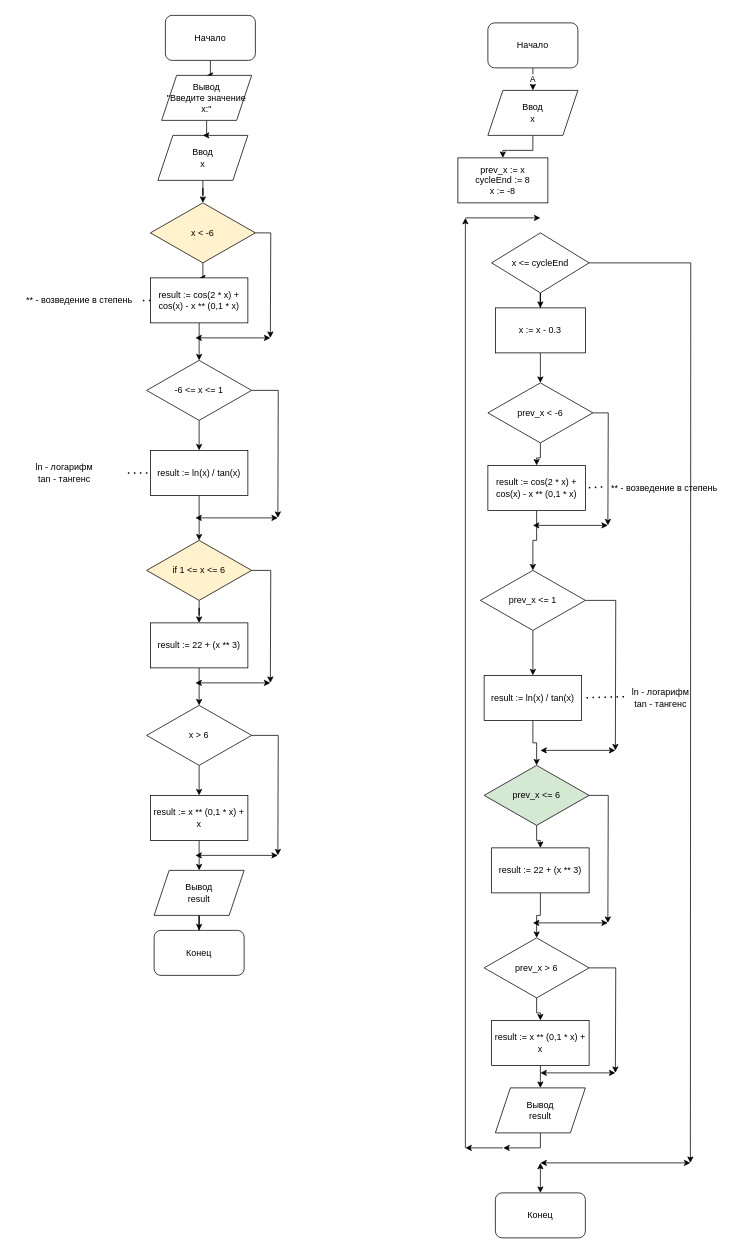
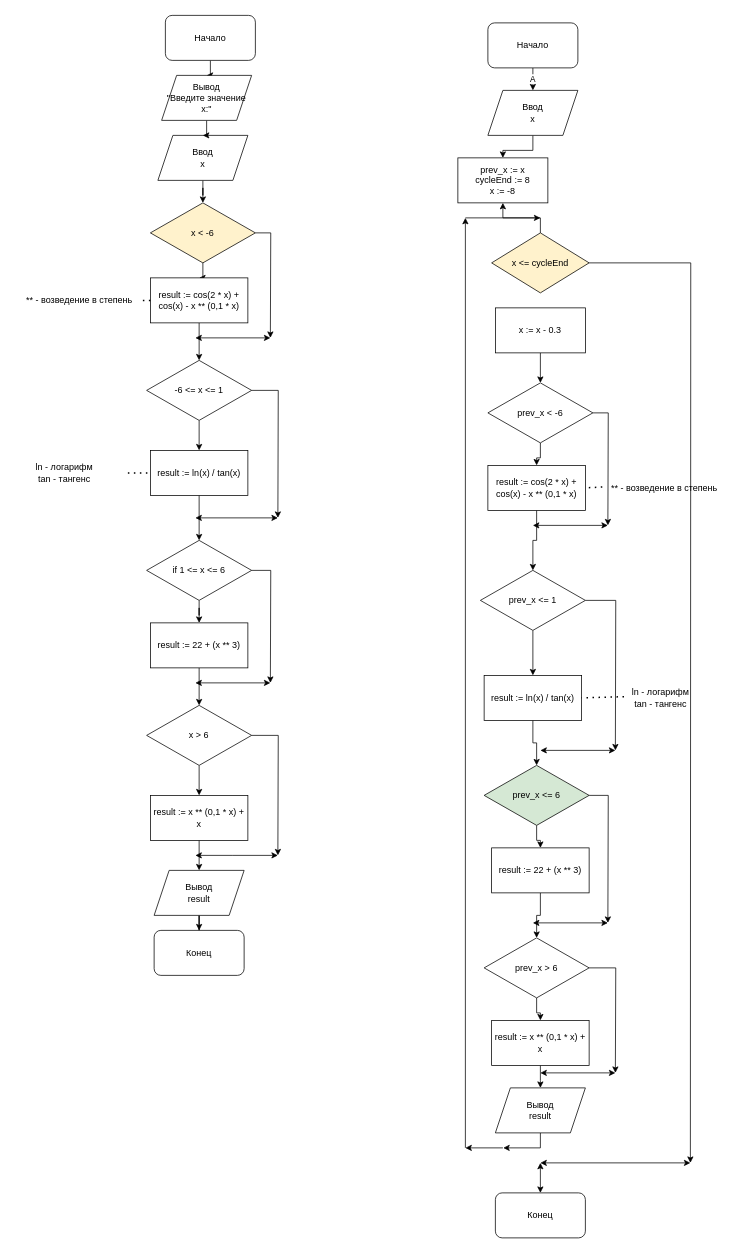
(540, 263) -> (540, 263)
(540, 303) -> (540, 225)
(199, 570) -> (199, 570)
